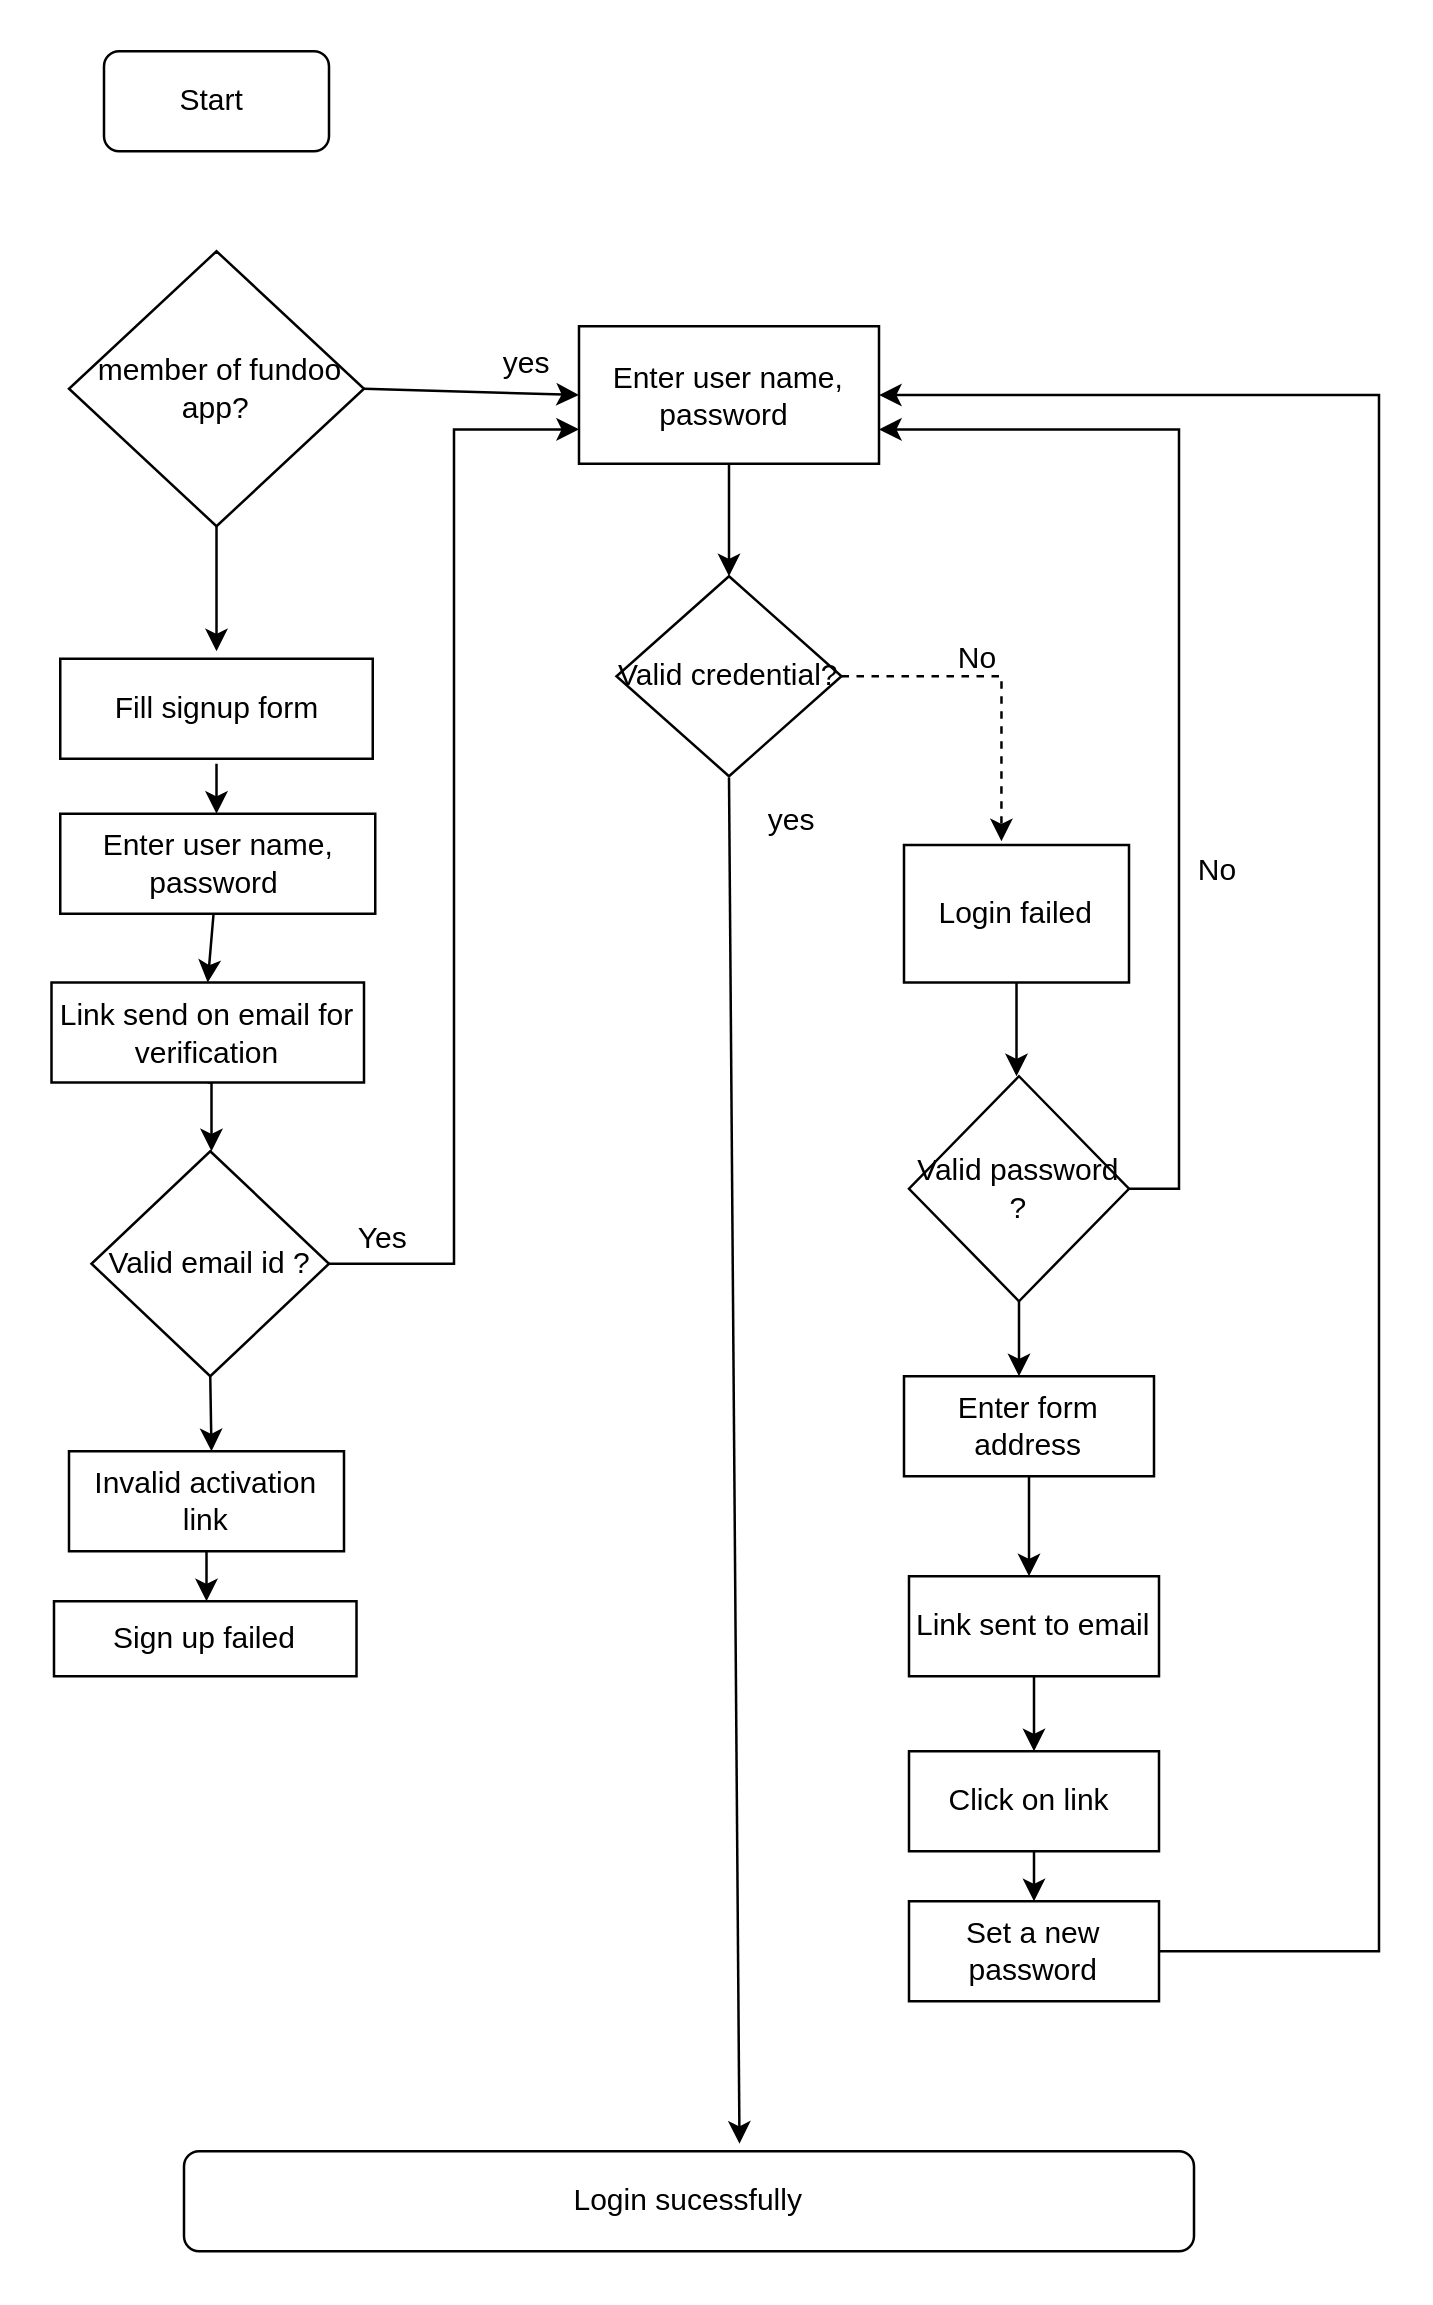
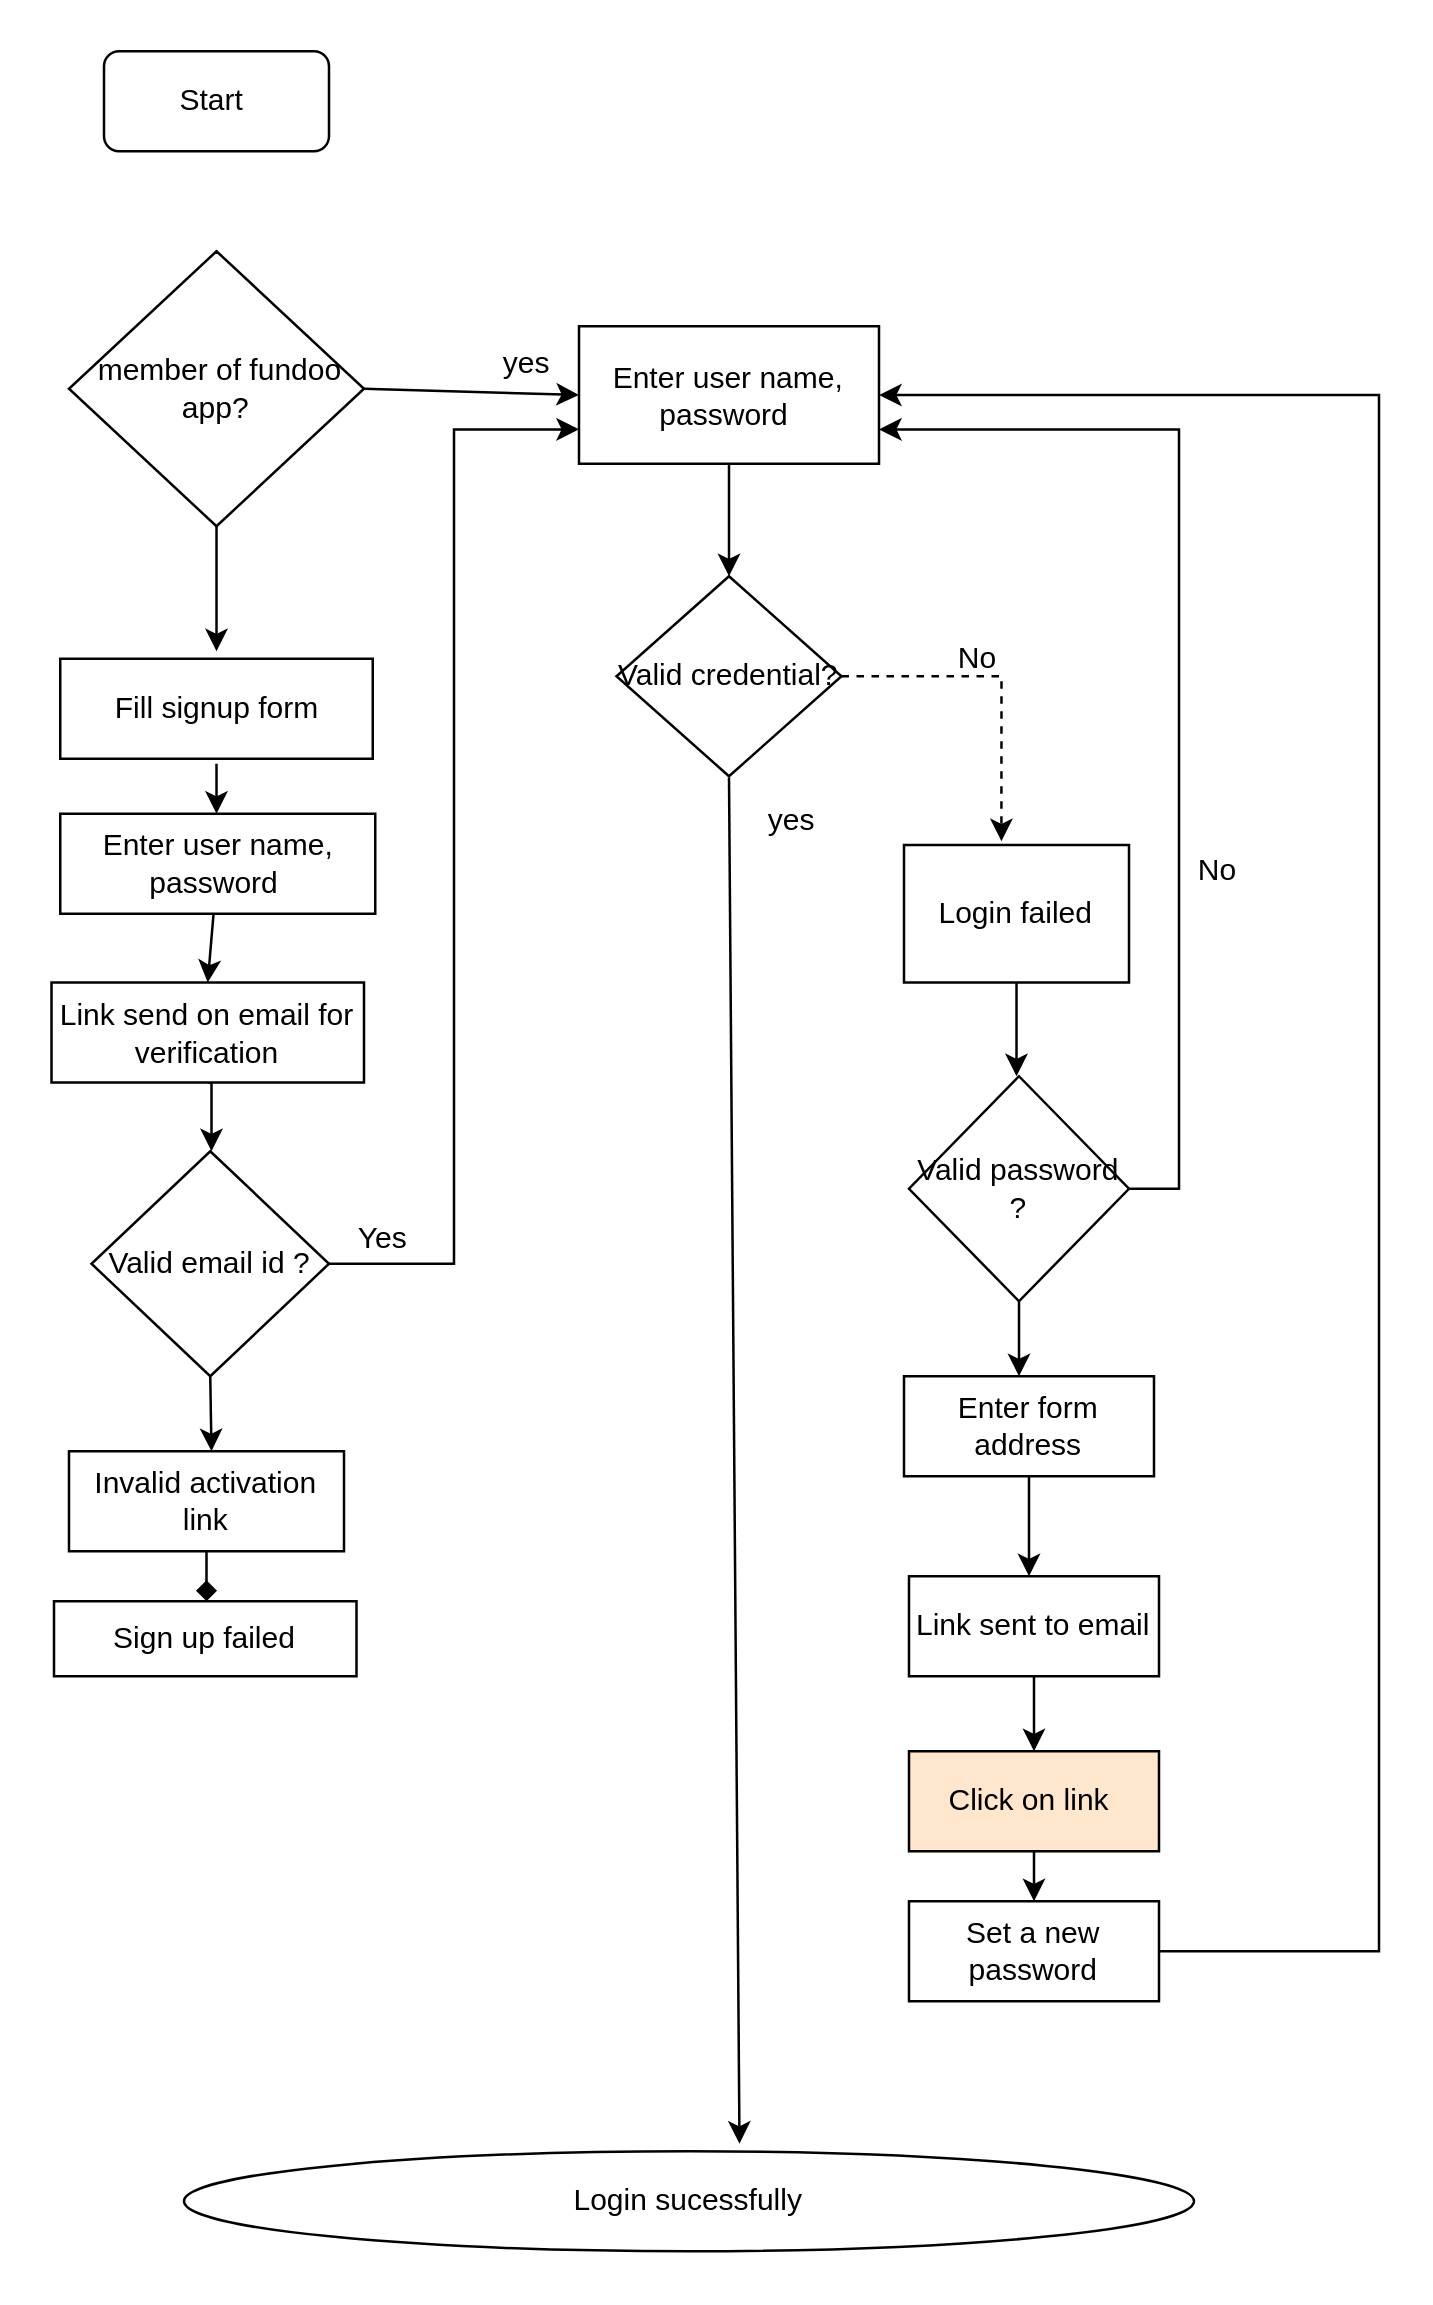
(206, 1582) -> (206, 1581)
(1034, 1801) -> (1034, 1801)
(689, 2201) -> (689, 2201)
